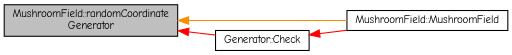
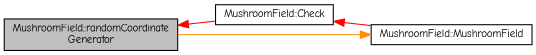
(268, 21) -> (269, 35)
(262, 40) -> (274, 15)
